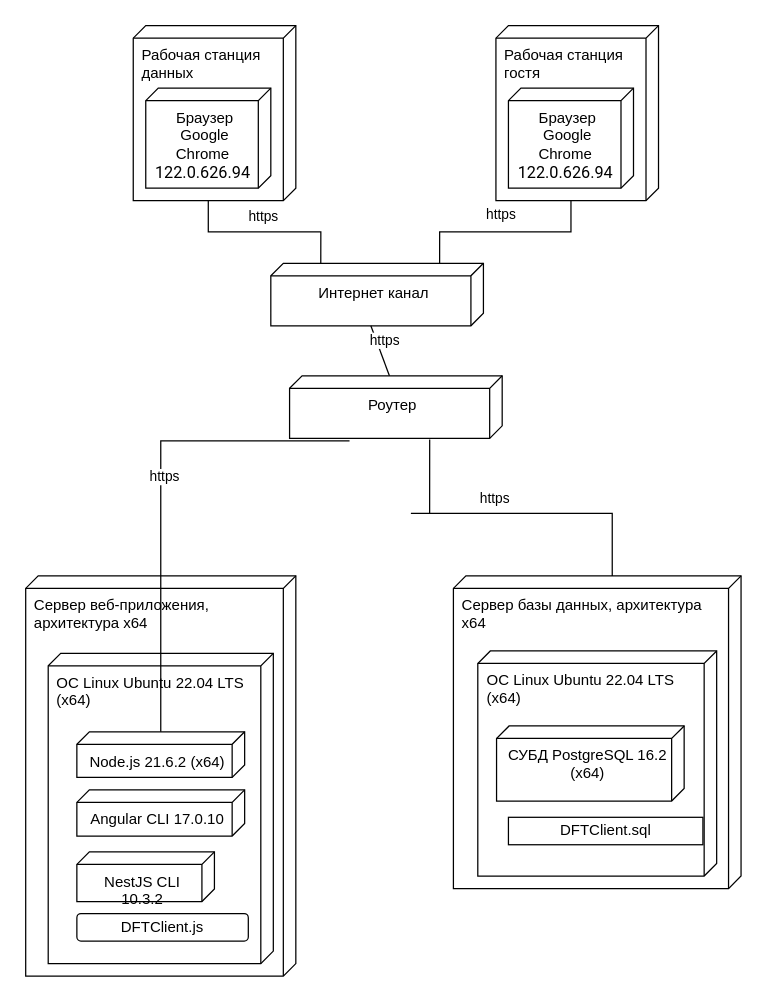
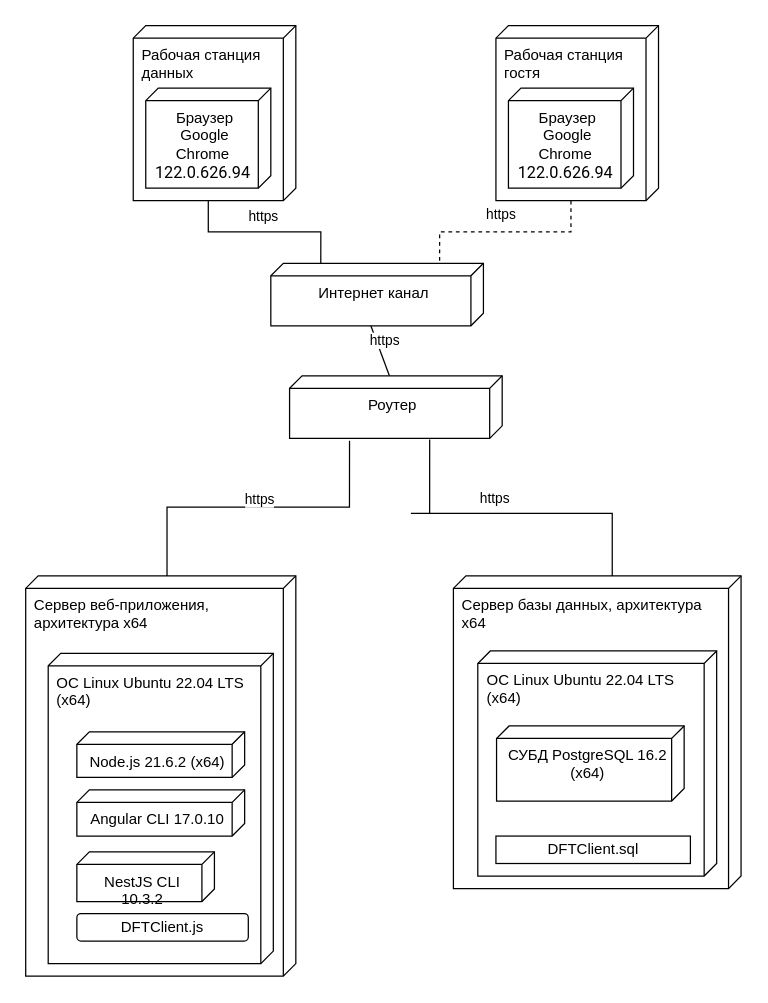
(504, 232) -> (504, 232)
(161, 492) -> (173, 507)
(605, 831) -> (593, 849)
